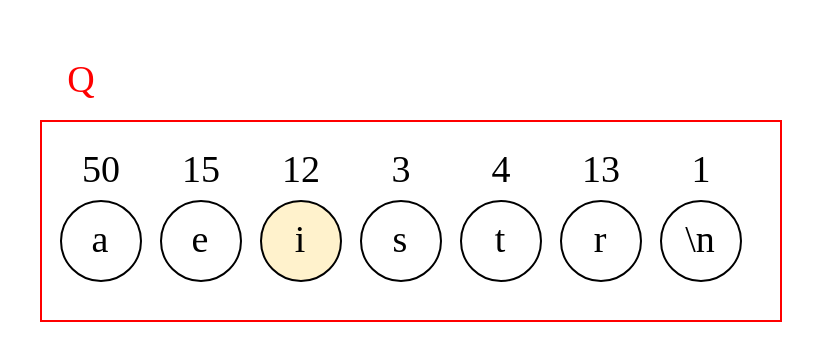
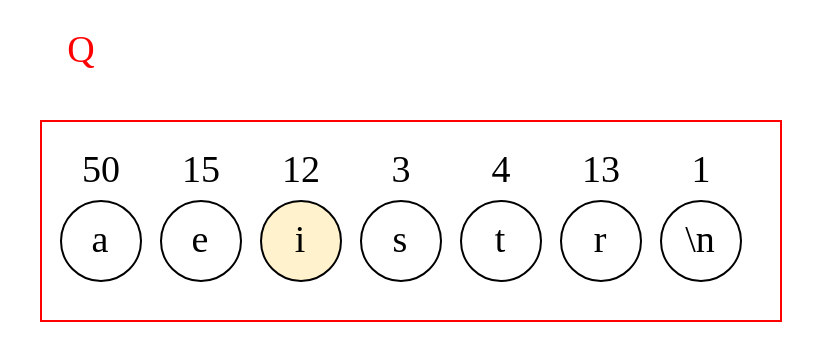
(81, 81) -> (81, 51)
